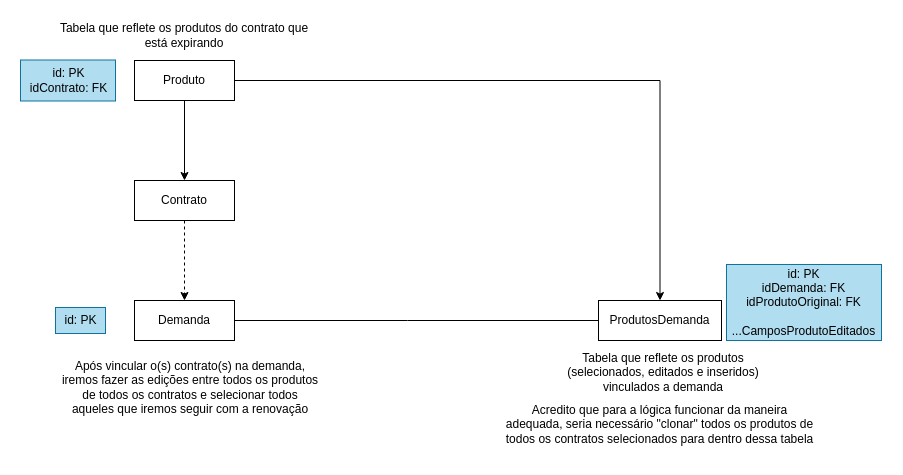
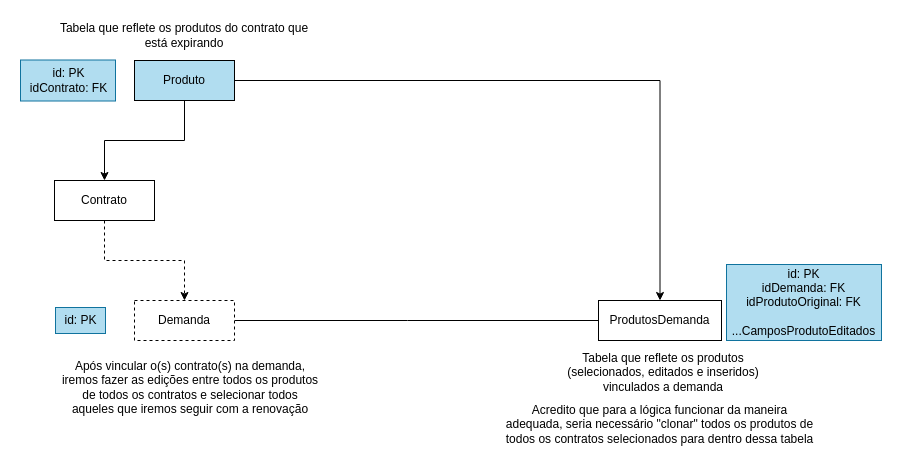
(185, 81) -> (185, 81)
(185, 201) -> (105, 201)
(185, 321) -> (185, 321)
